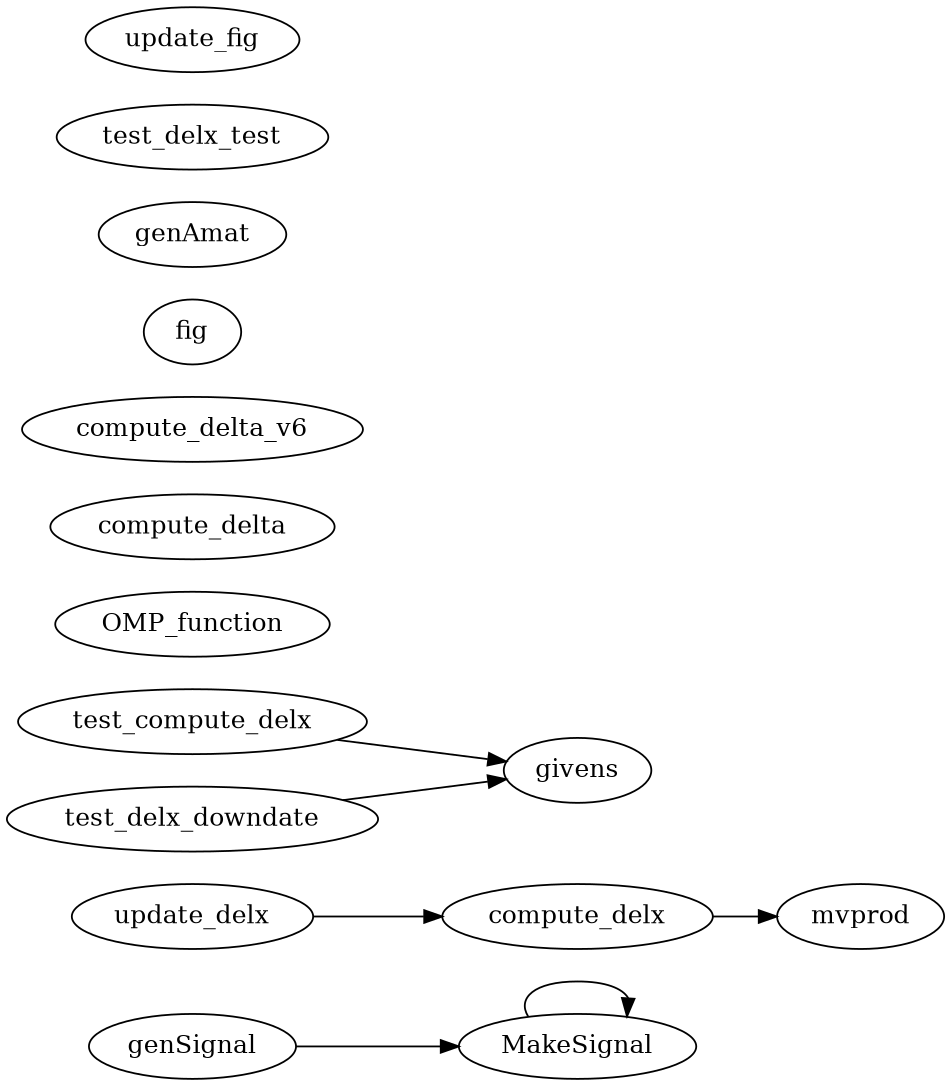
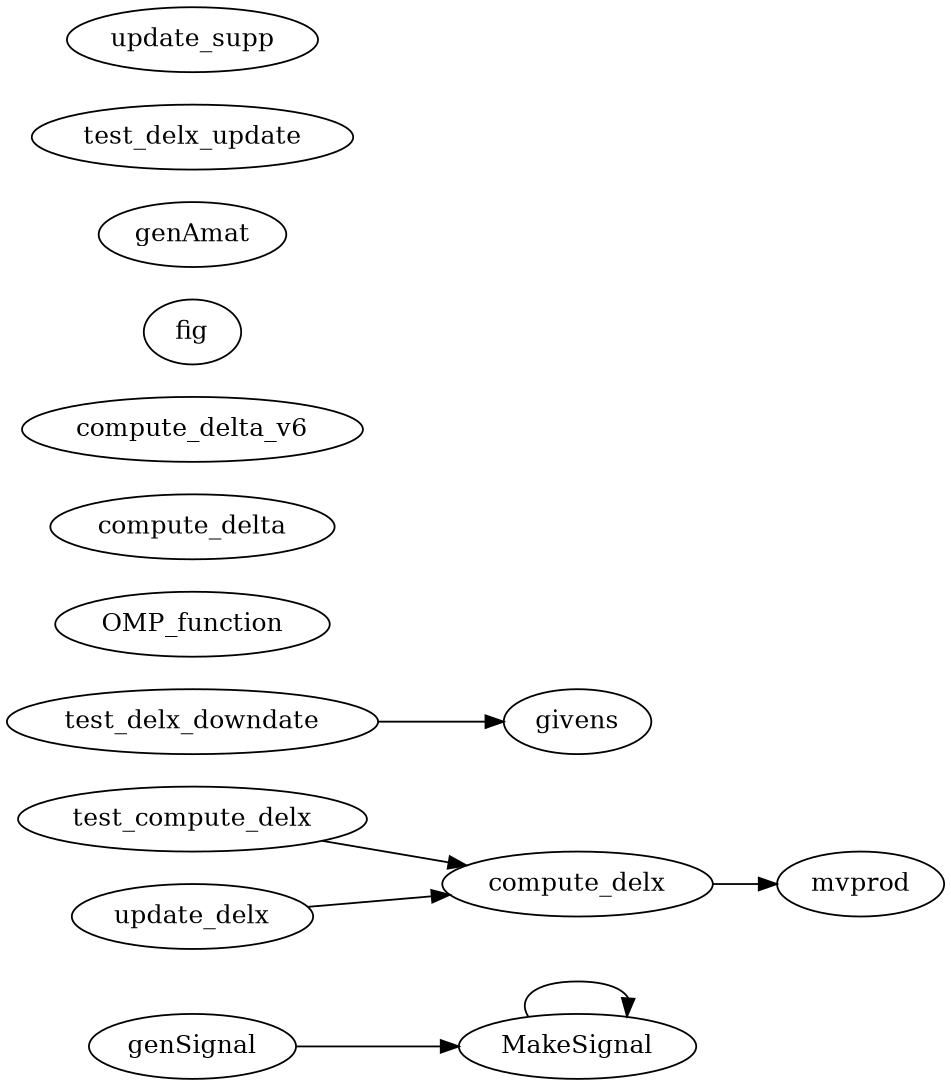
(192, 40) -> (192, 40)
(192, 137) -> (192, 137)
(413, 750) -> (385, 852)
